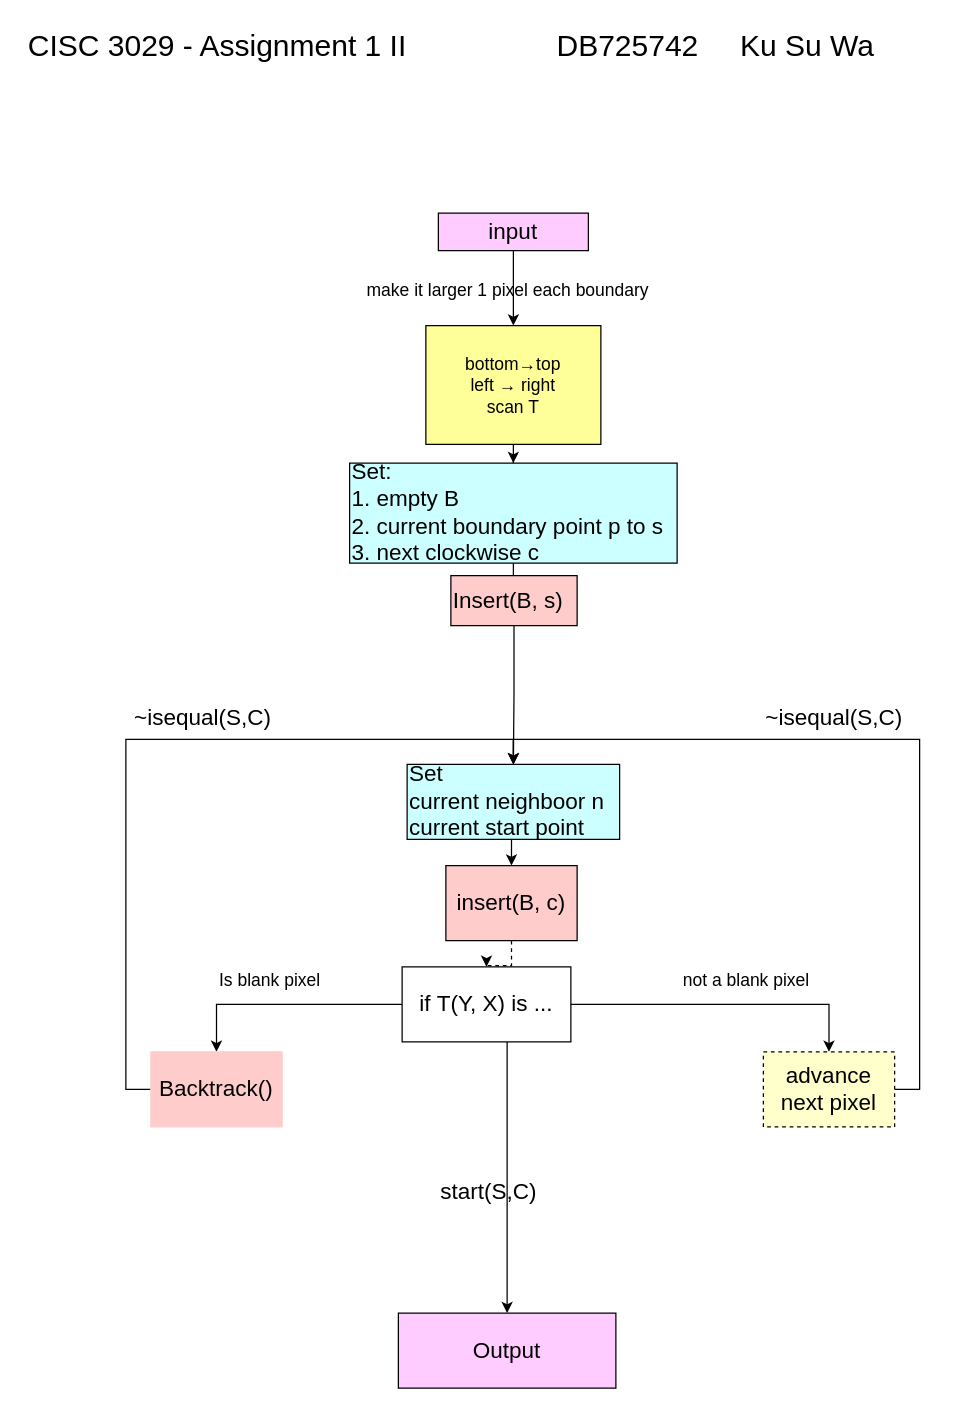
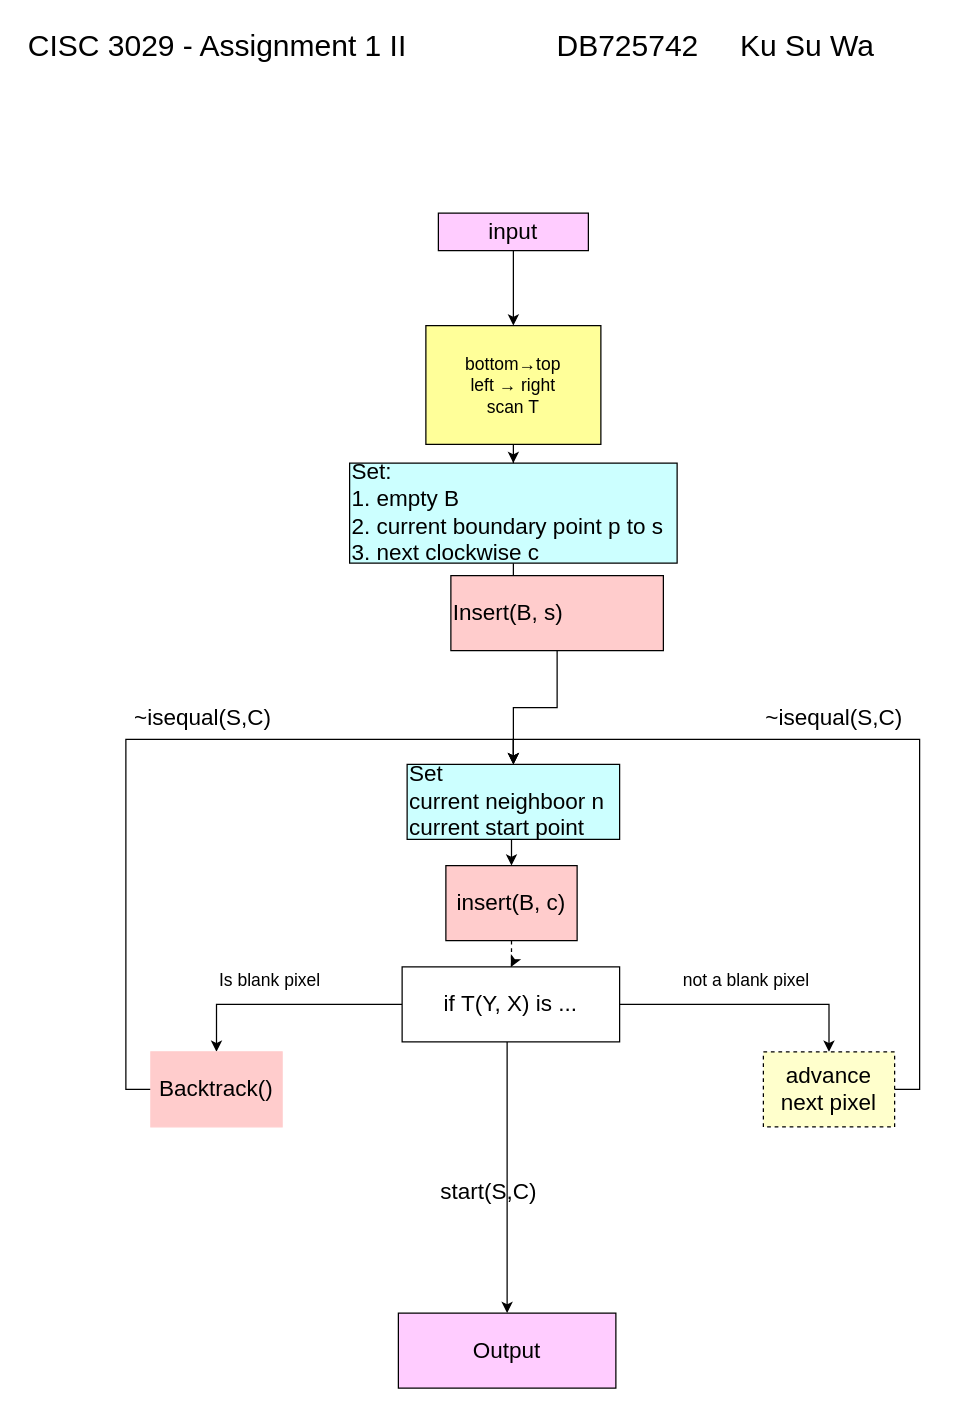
(514, 289) -> none
(514, 601) -> (557, 613)
(486, 1004) -> (511, 1004)
